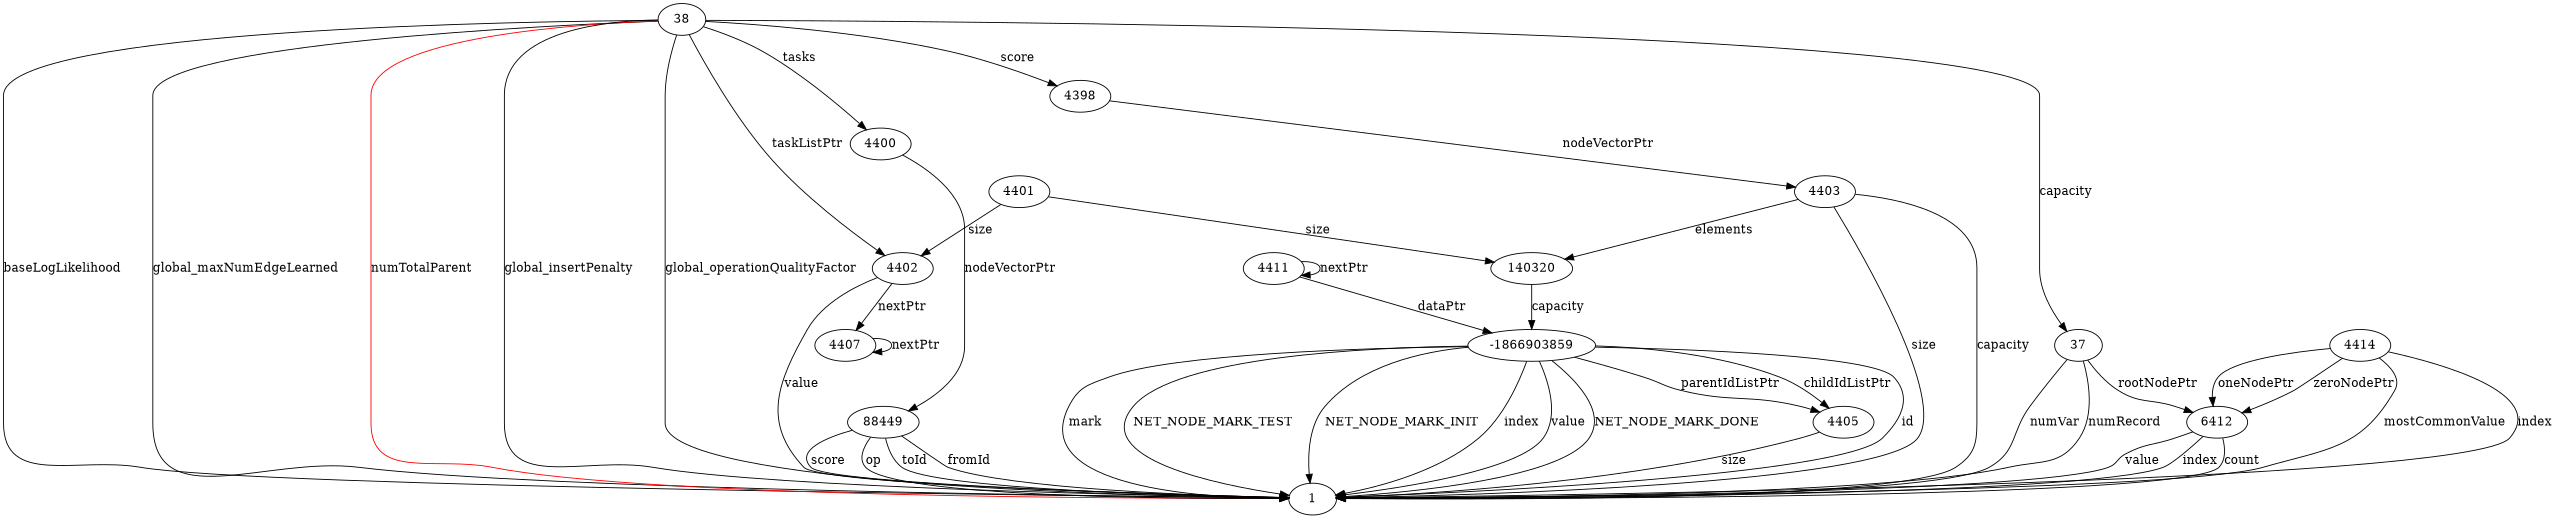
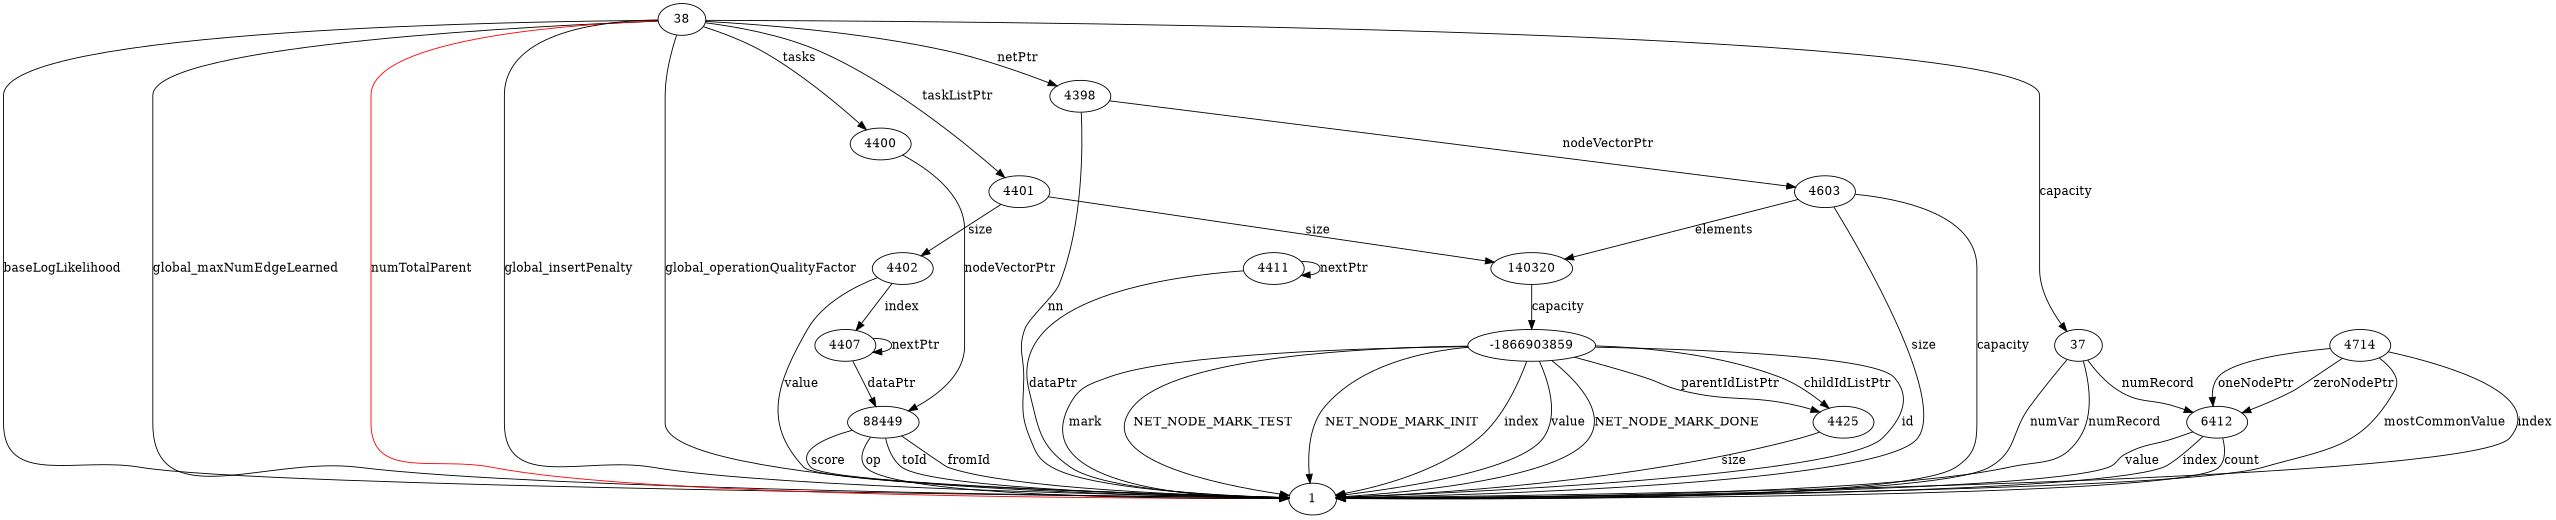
(1018, 58) -> (1018, 58)
(768, 156) -> (863, 74)
(1825, 192) -> (1825, 192)
(1391, 304) -> (1032, 404)
(902, 307) -> (902, 307)
(2360, 345) -> (2360, 345)
none -> (862, 380)
(2158, 384) -> (2158, 384)
none -> (1023, 402)
(1844, 422) -> (1844, 422)
